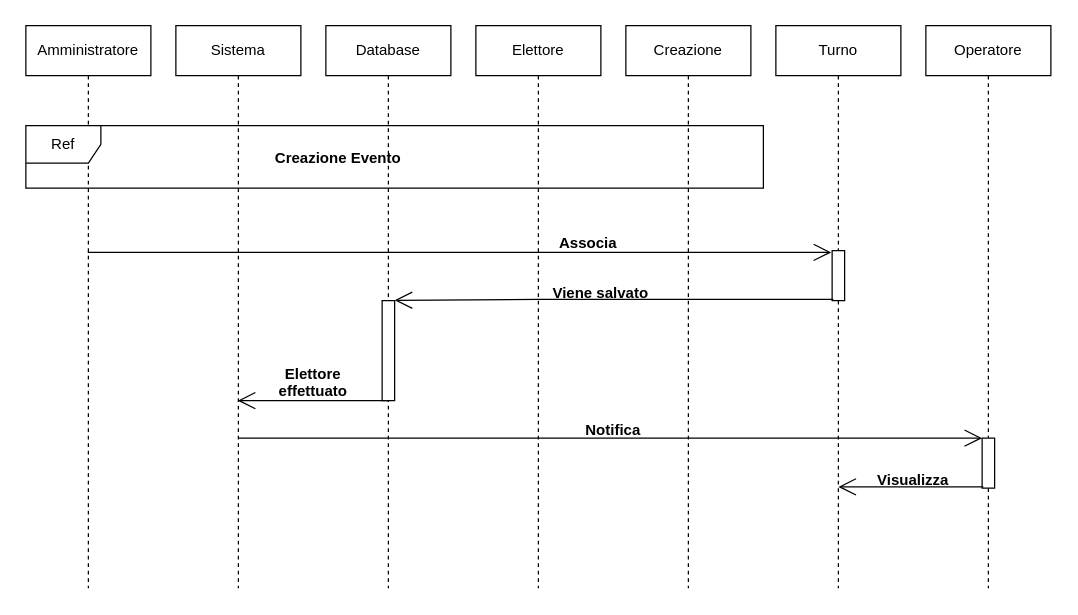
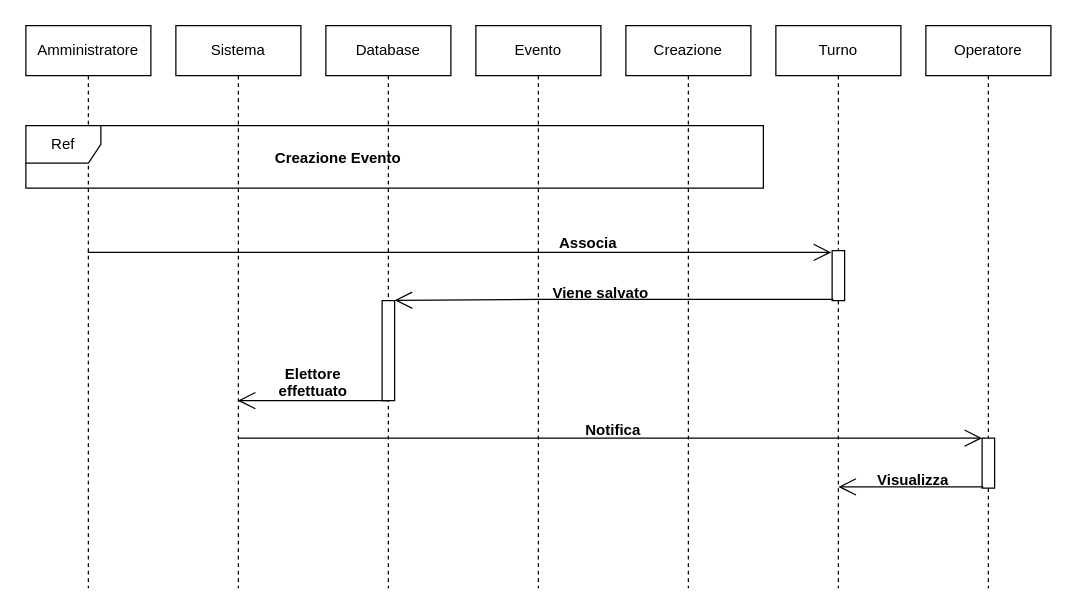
(538, 51) -> (538, 51)
